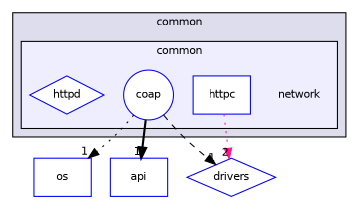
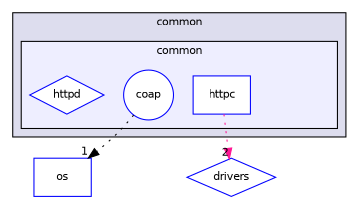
(299, 95) -> none
(191, 144) -> none
(139, 177) -> none
